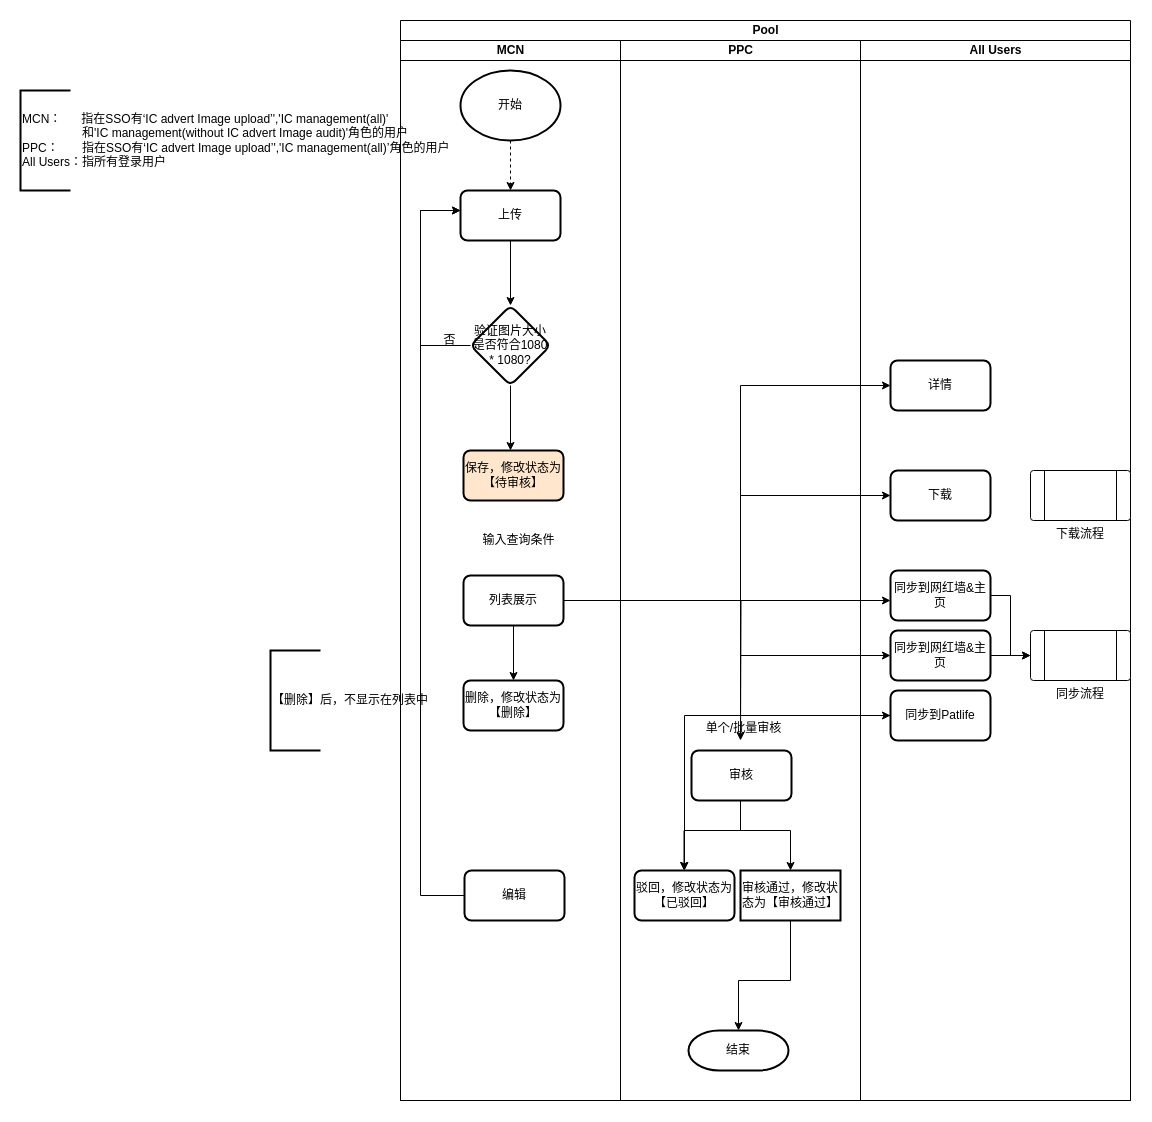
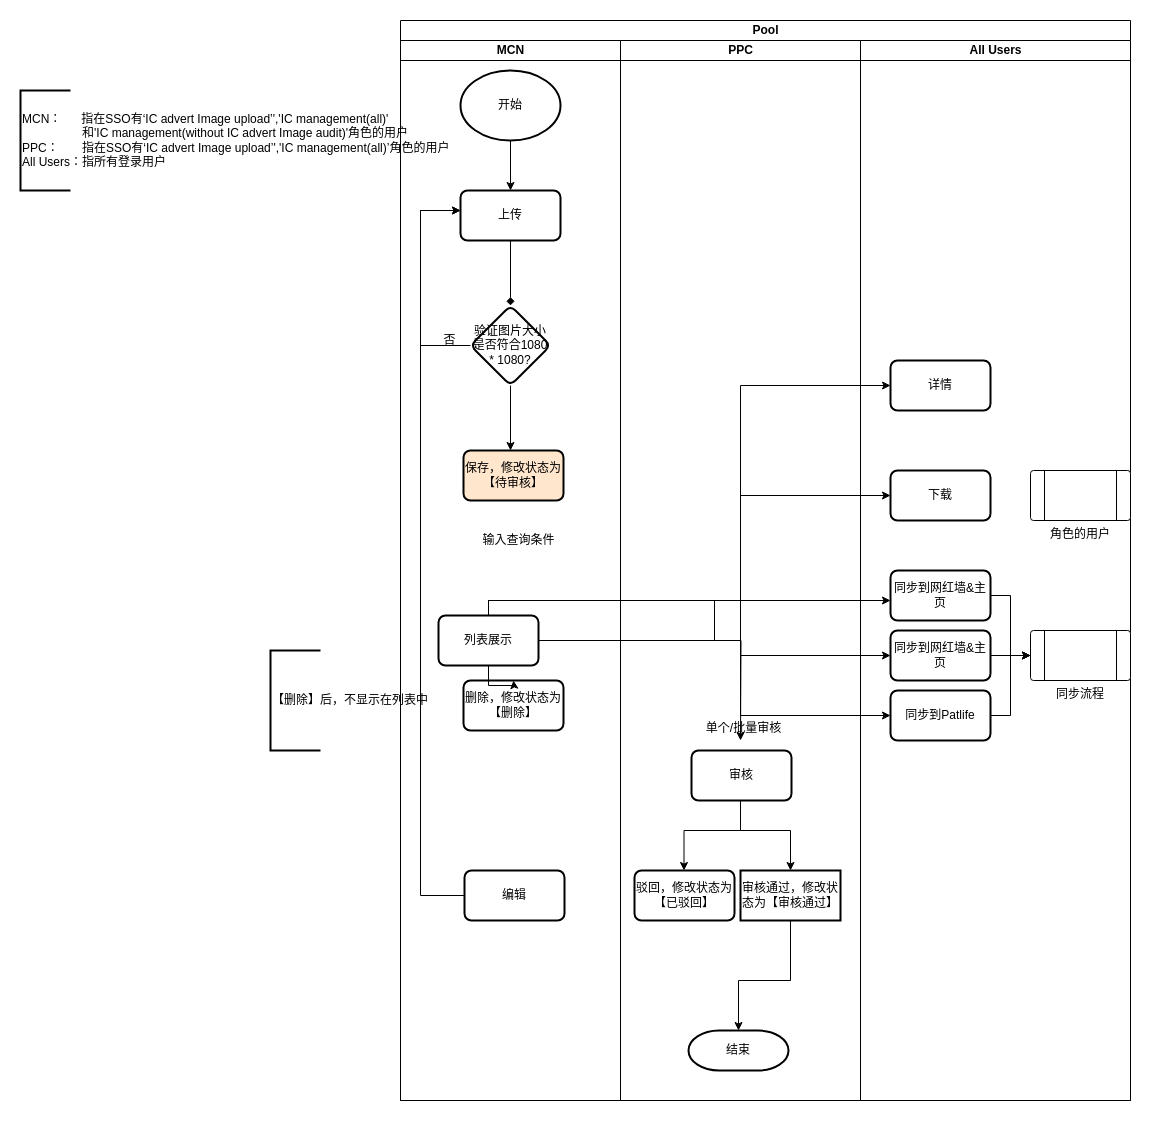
(511, 163) -> (511, 163)
(511, 297) -> (511, 297)
(1081, 535) -> (1081, 535)
(514, 601) -> (489, 641)
(685, 745) -> (1011, 697)
